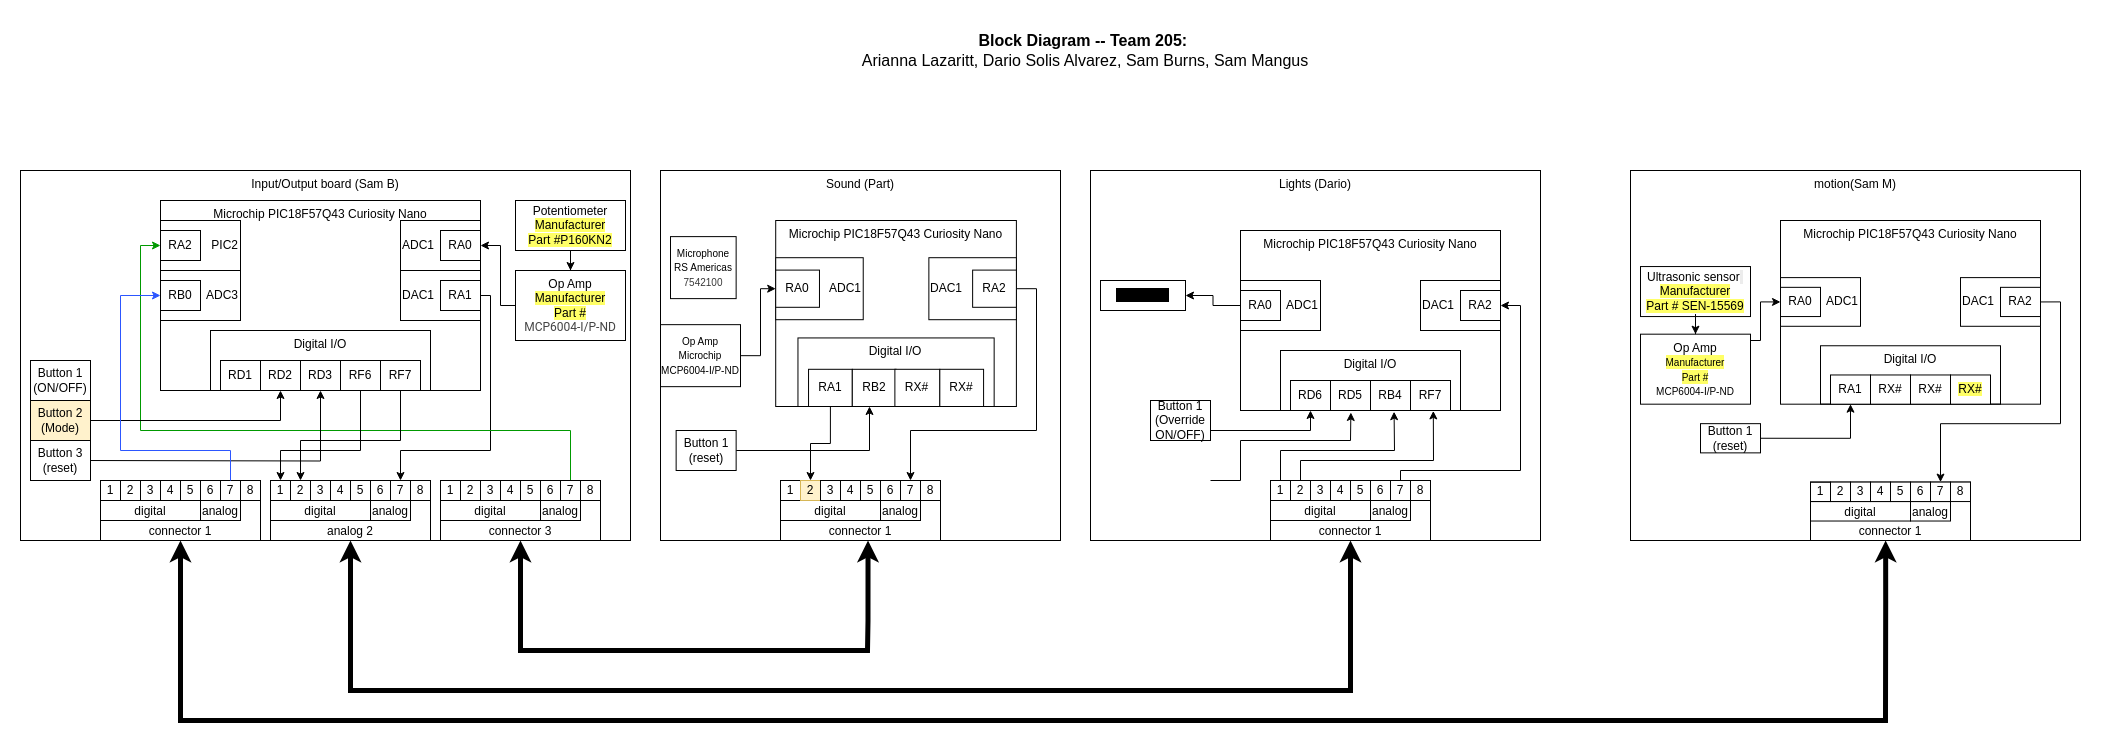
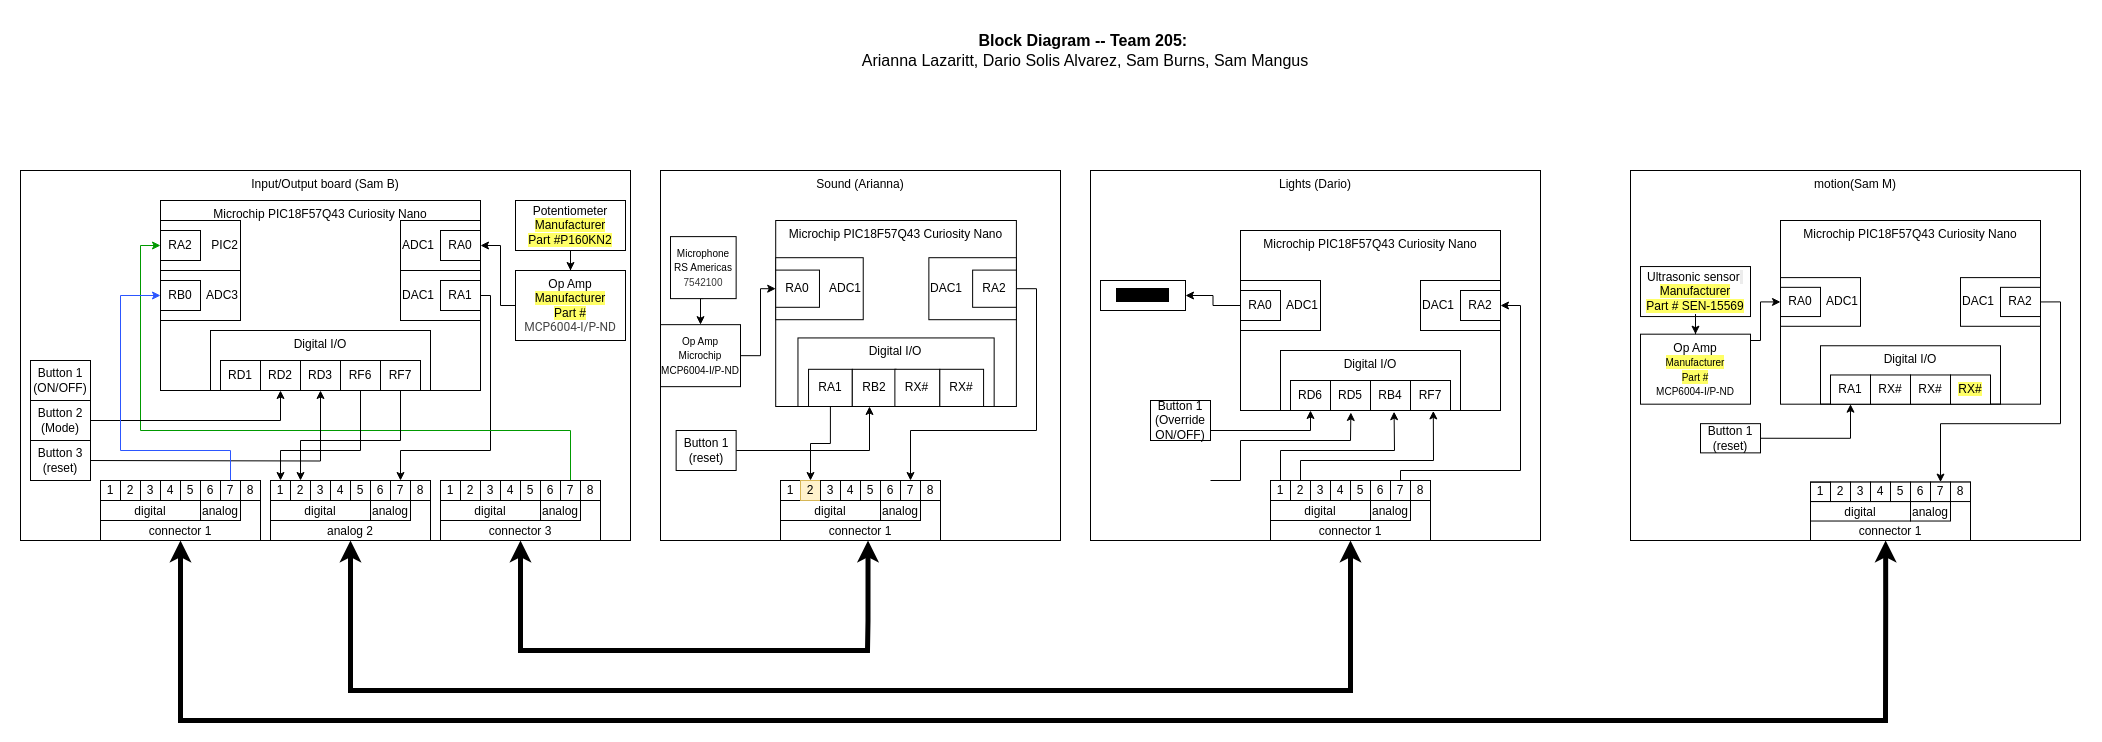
(861, 185) -> (861, 185)
none -> (701, 308)
(61, 421) -> (61, 421)
